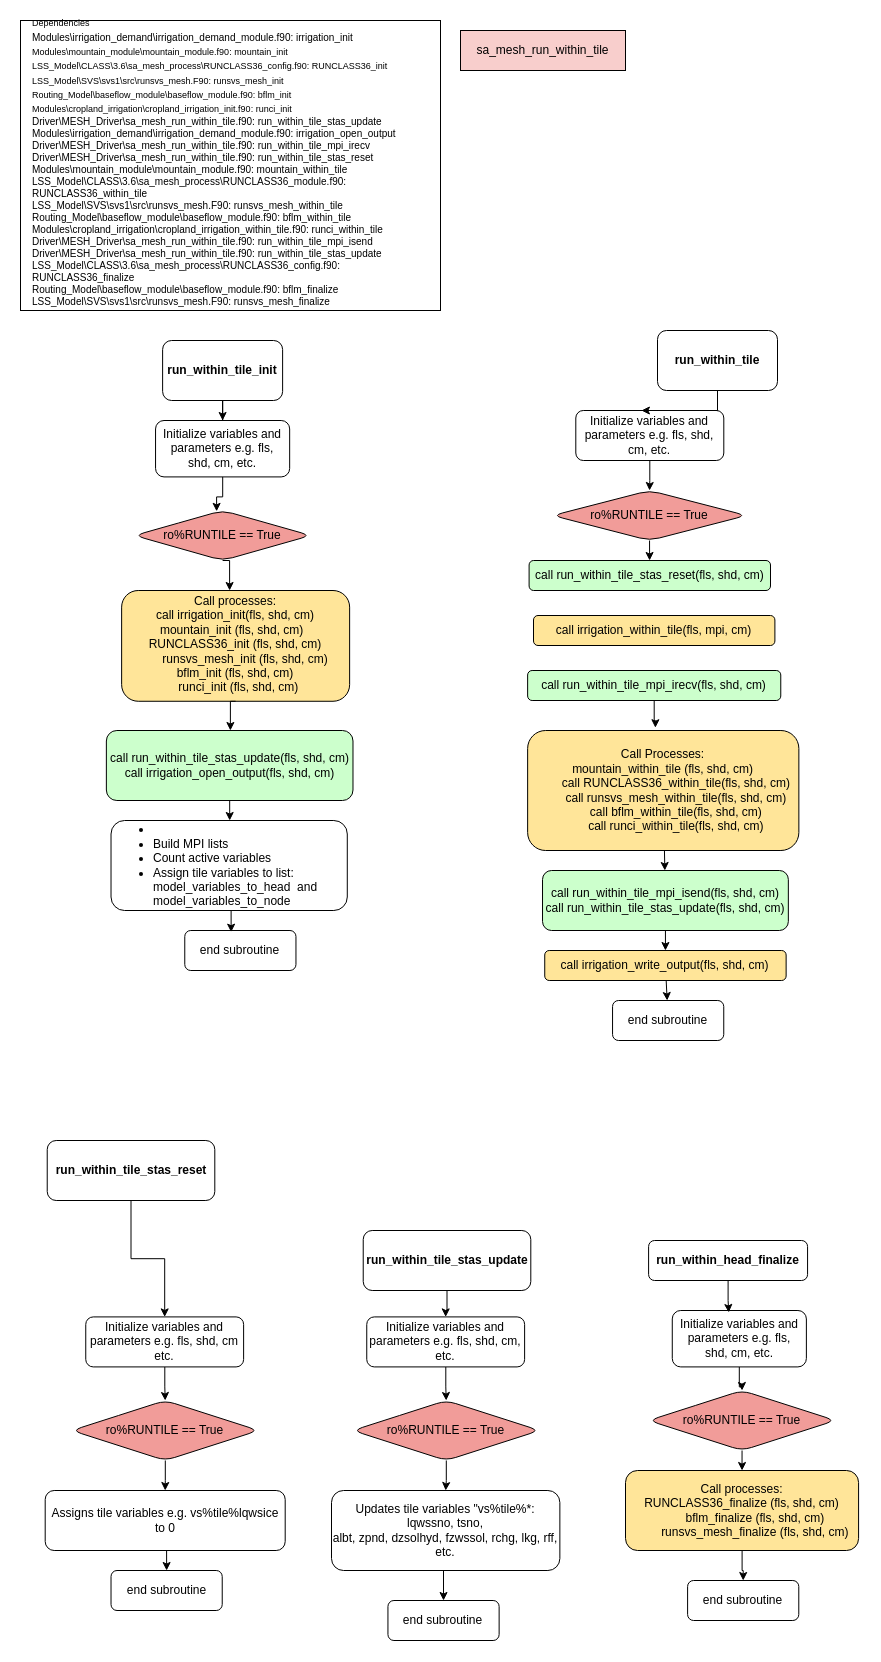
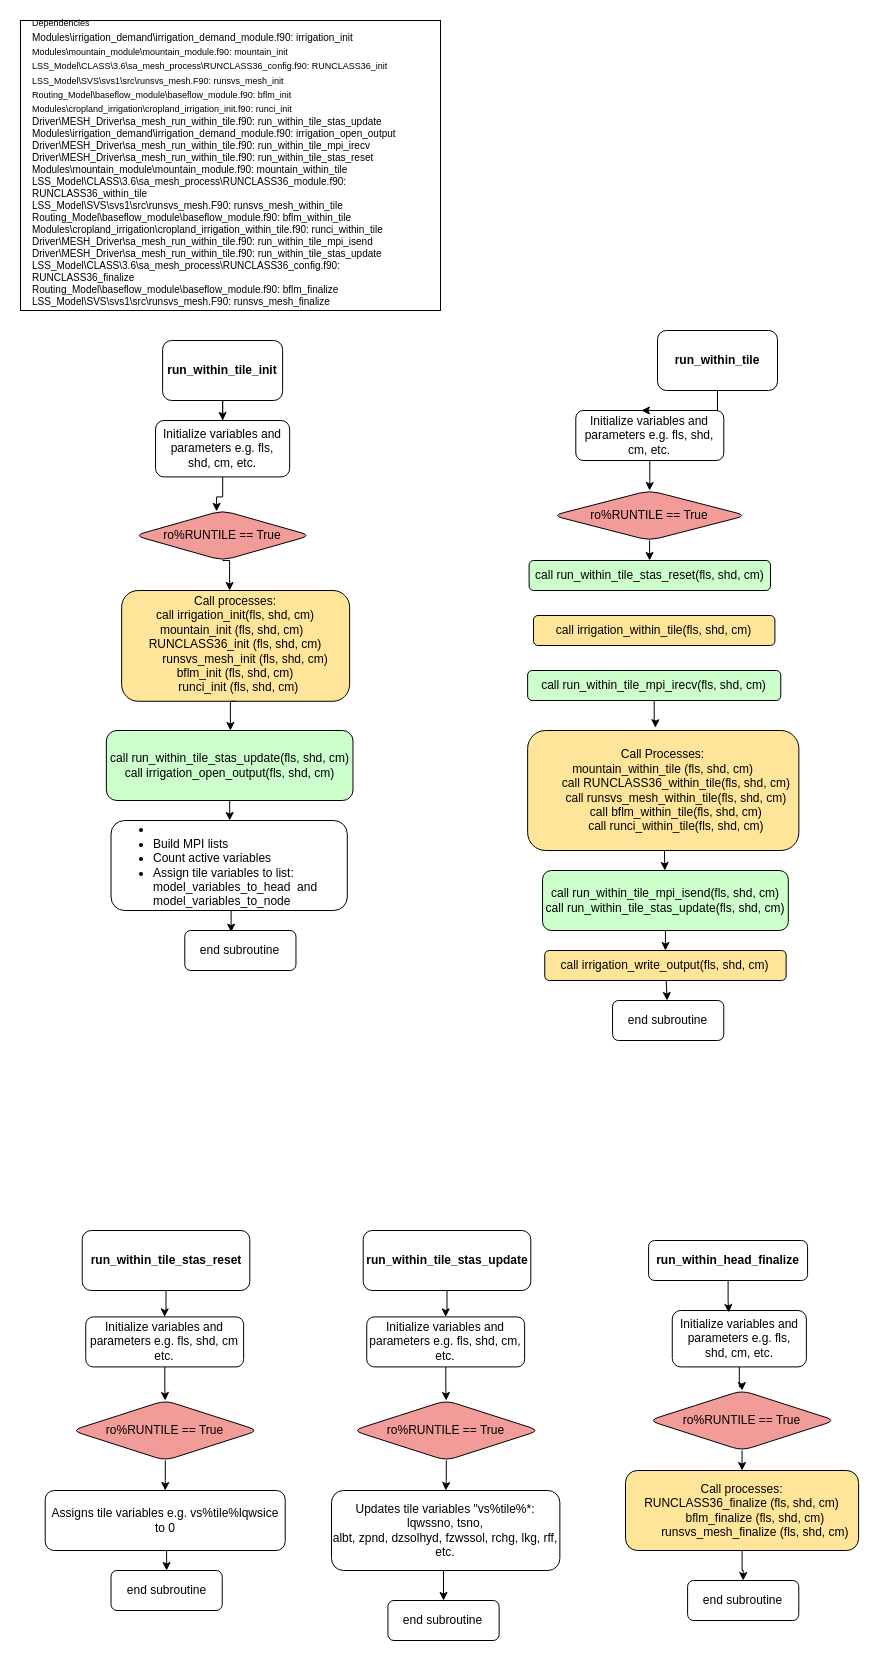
(543, 51) -> none
(654, 631) -> (654, 631)
(131, 1171) -> (166, 1261)
